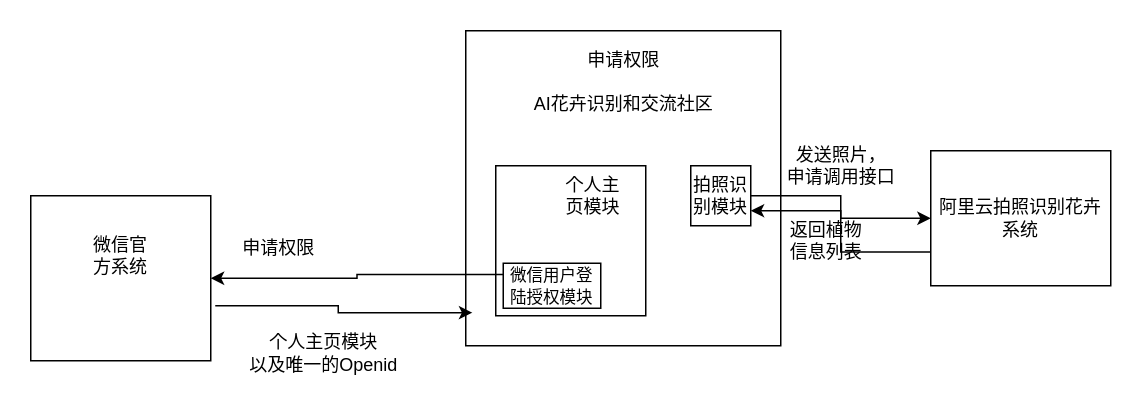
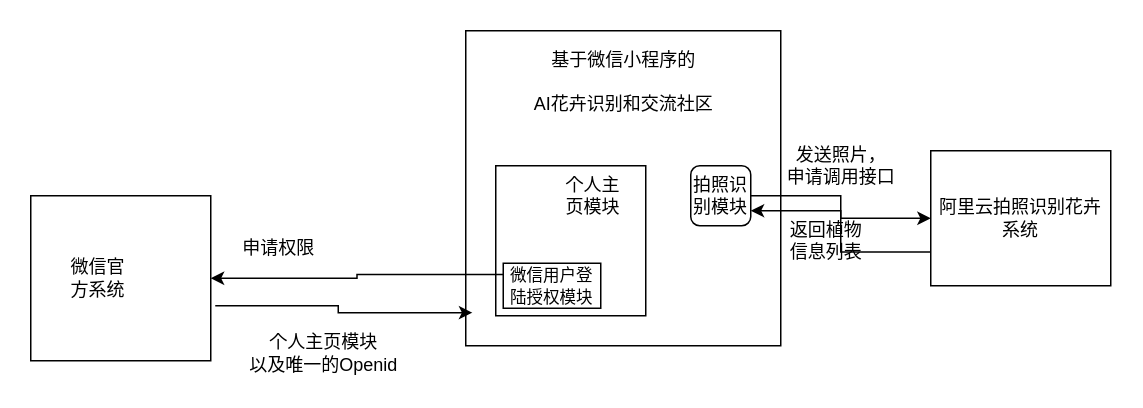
(624, 76) -> (624, 76)
(721, 196) -> (721, 196)
(121, 256) -> (98, 278)
